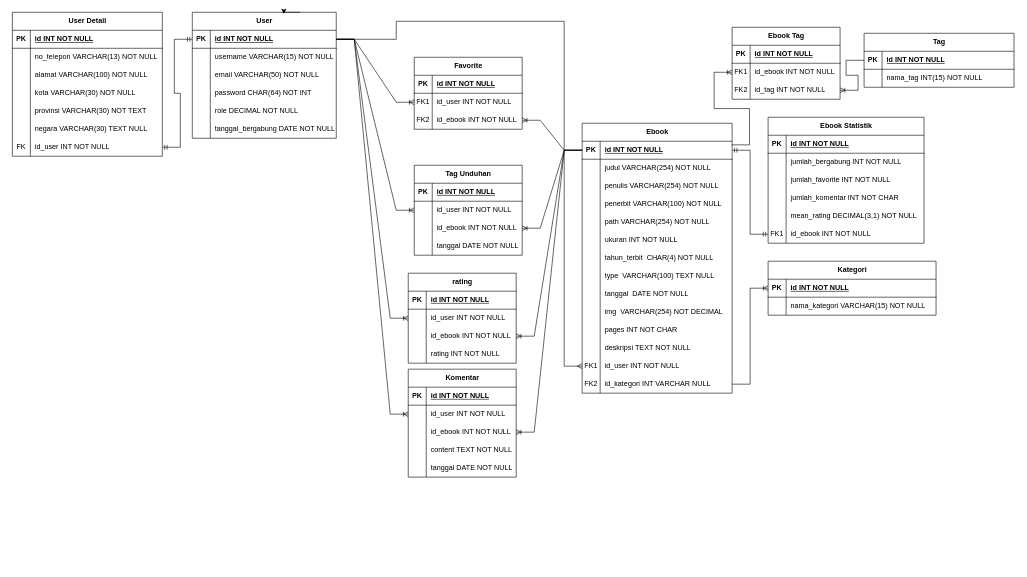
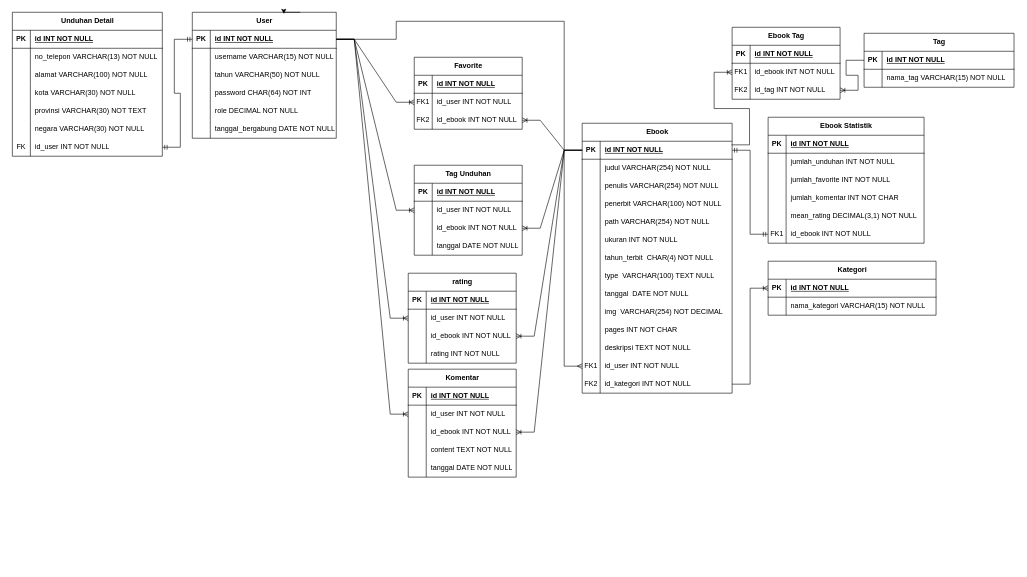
(88, 21) -> (88, 21)
(263, 75) -> (265, 75)
(935, 78) -> (943, 78)
(89, 129) -> (87, 129)
(846, 162) -> (842, 162)
(657, 384) -> (649, 384)
